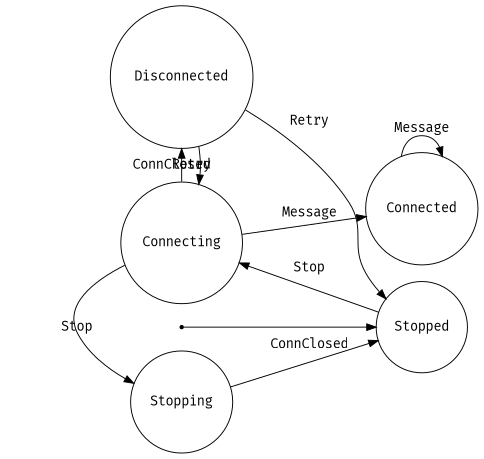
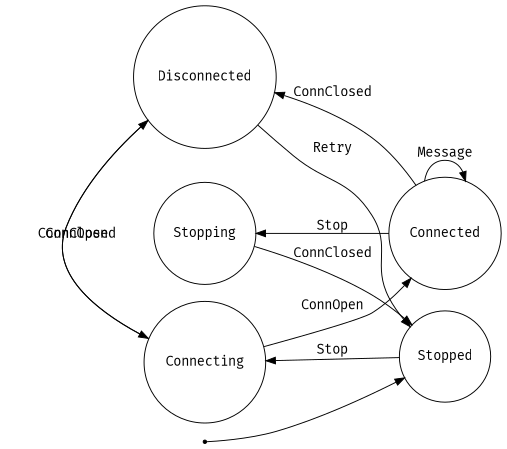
none -> (358, 129)
(192, 165) -> (77, 234)
(309, 213) -> (333, 306)
(74, 321) -> (327, 233)
